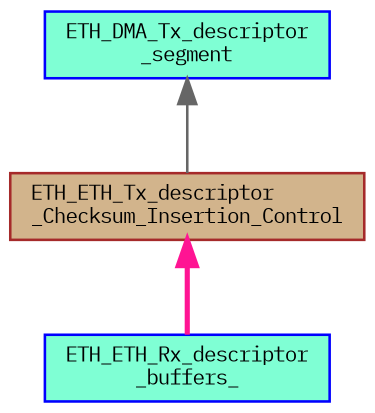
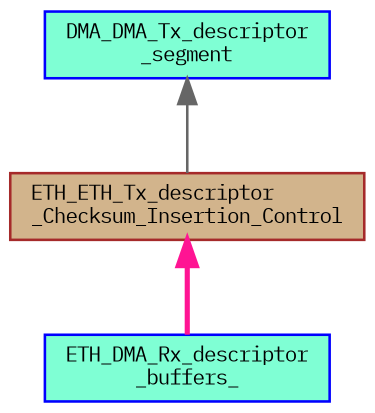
(187, 45) -> (187, 45)
(187, 368) -> (187, 368)
